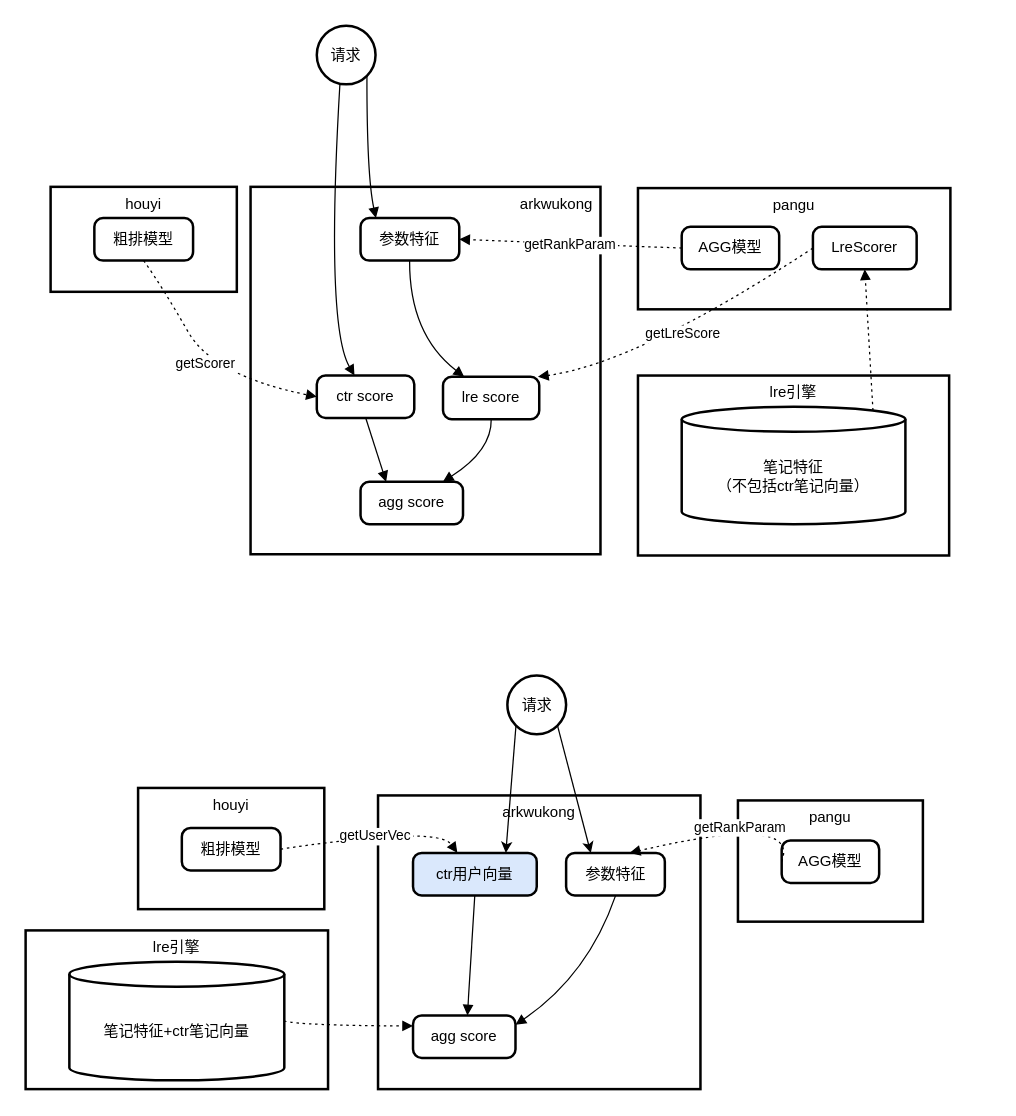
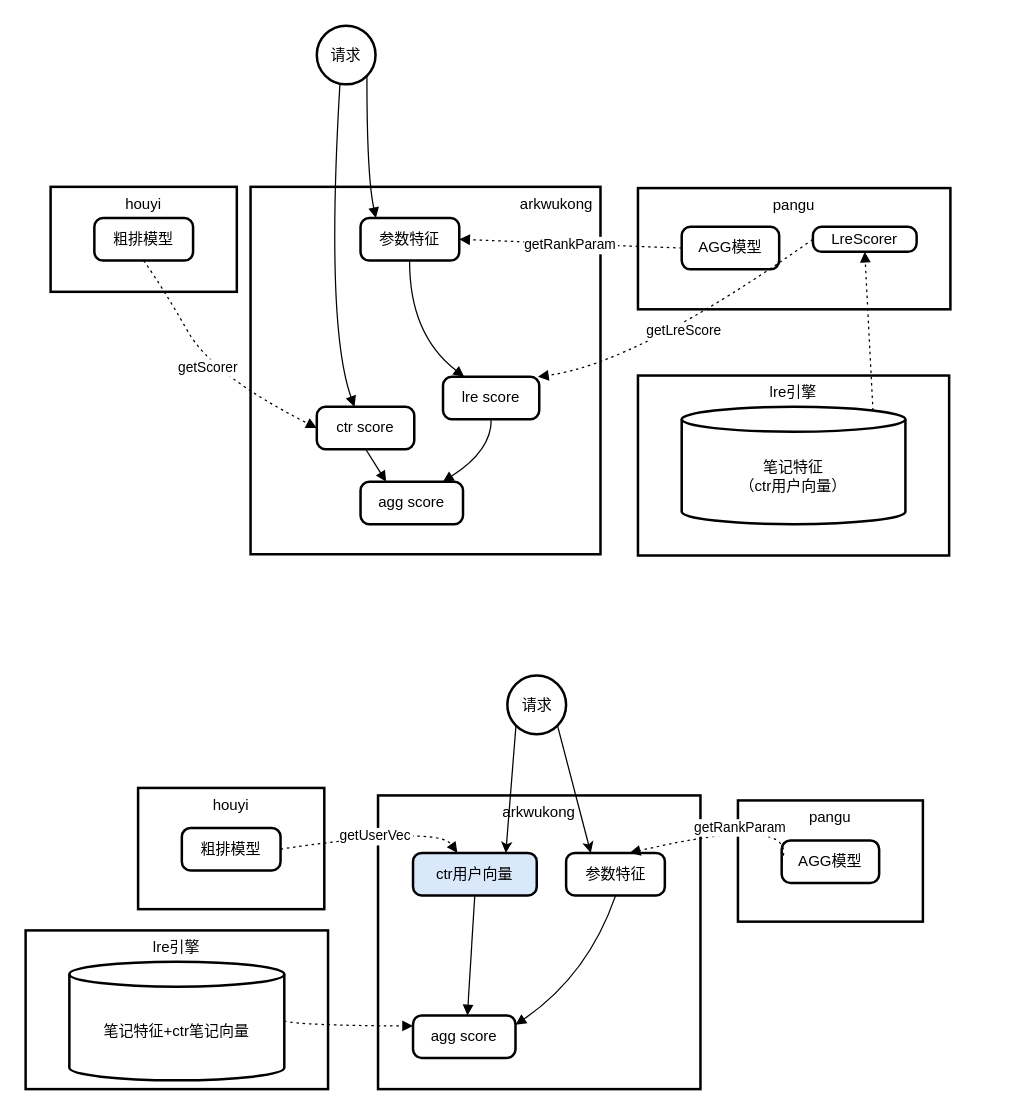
(865, 248) -> (865, 239)
(366, 397) -> (366, 428)
(794, 477) -> (794, 477)
